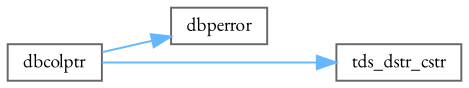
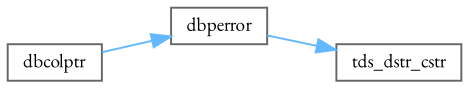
(209, 62) -> (292, 41)
